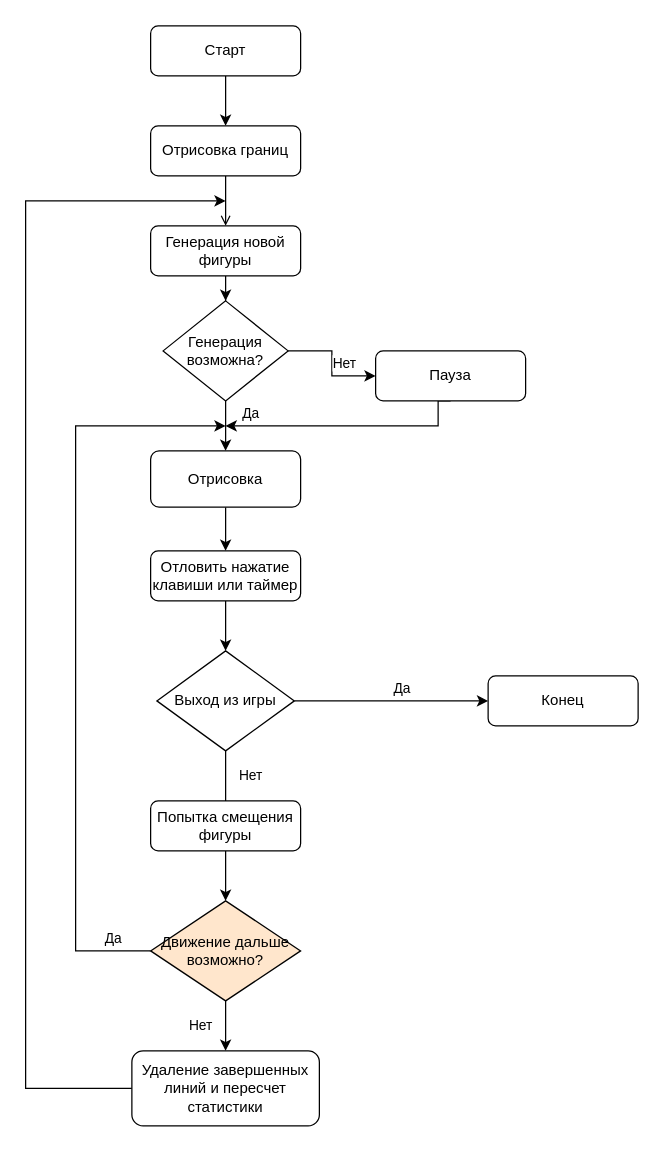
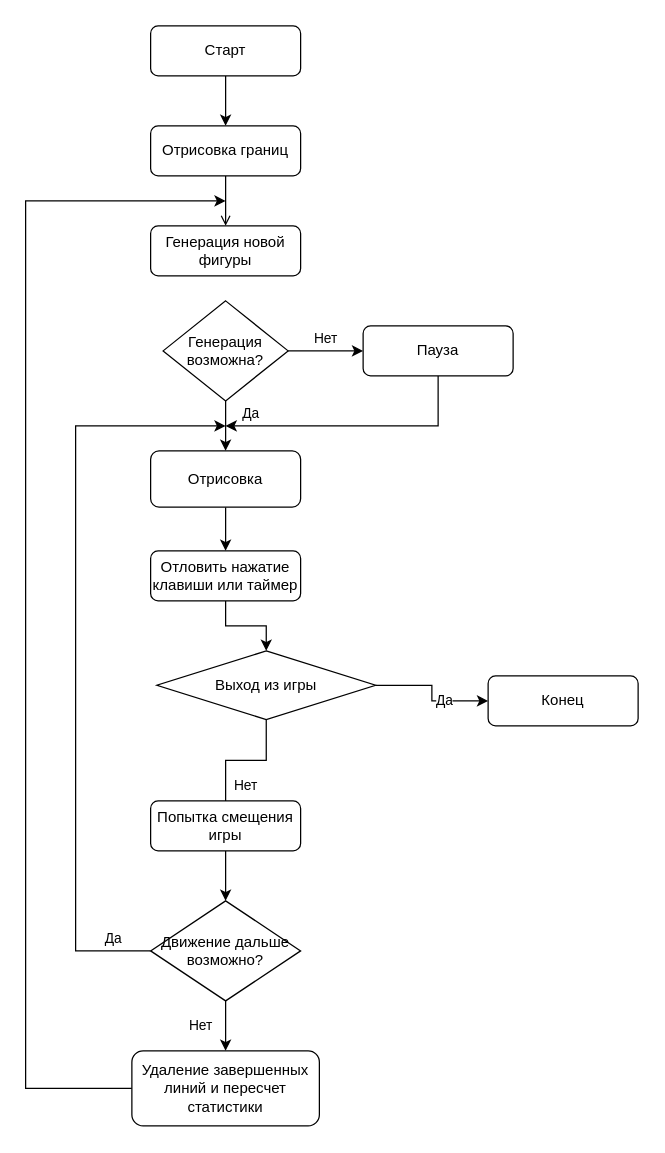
(226, 293) -> none
(451, 376) -> (438, 351)
(226, 701) -> (266, 685)
(226, 826) -> (226, 826)
(226, 951) -> (226, 951)
